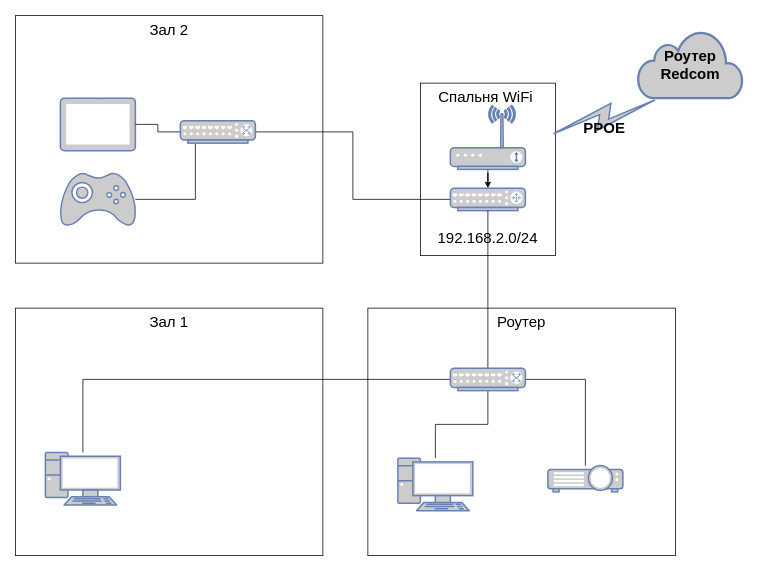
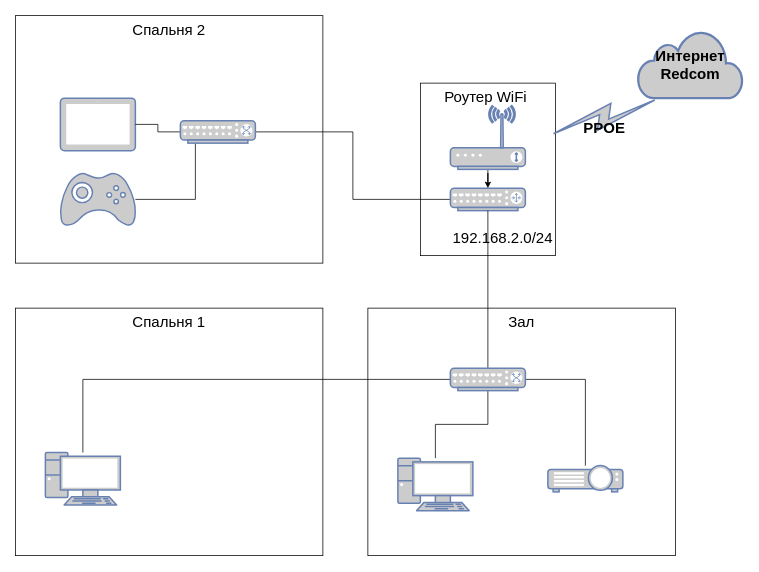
(169, 30) -> (169, 30)
(690, 64) -> (690, 64)
(488, 97) -> (488, 97)
(488, 237) -> (503, 237)
(169, 322) -> (169, 322)
(522, 322) -> (522, 322)
